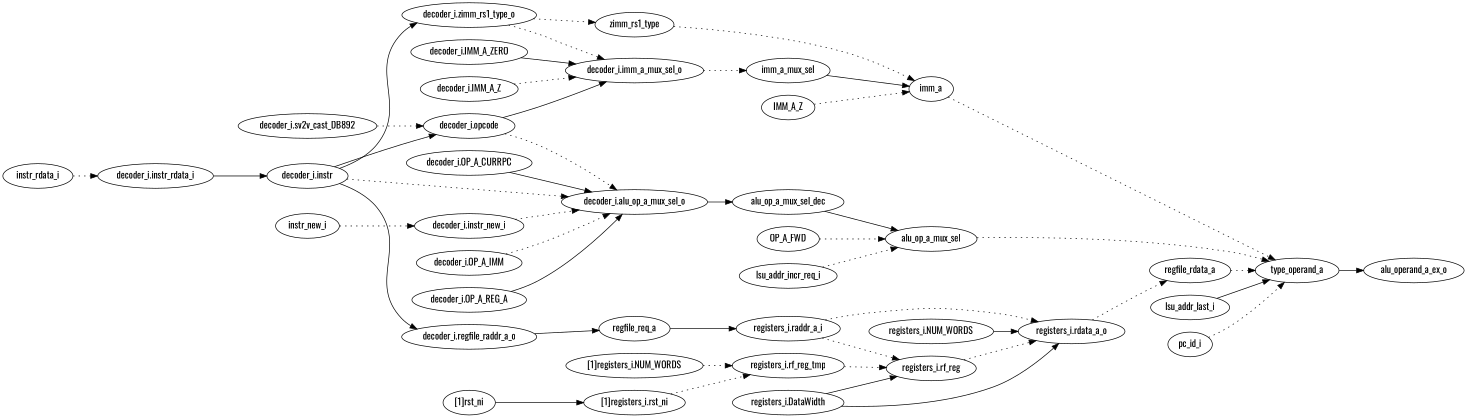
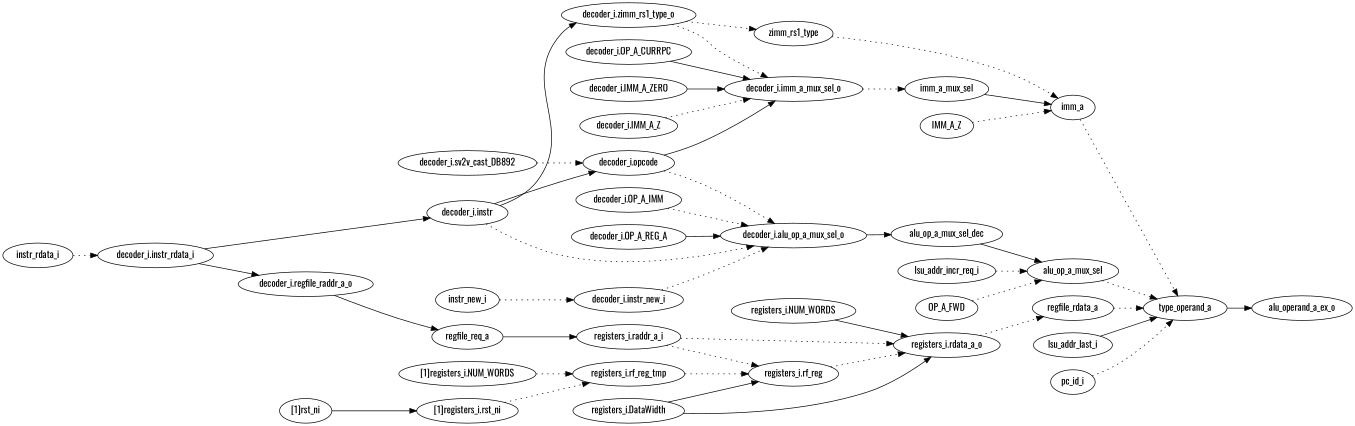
(547, 181) -> (707, 70)
(389, 247) -> (225, 269)
